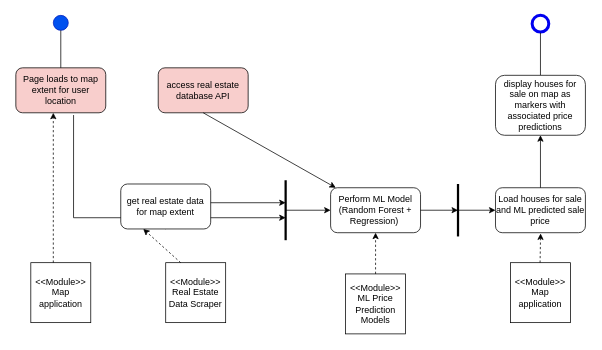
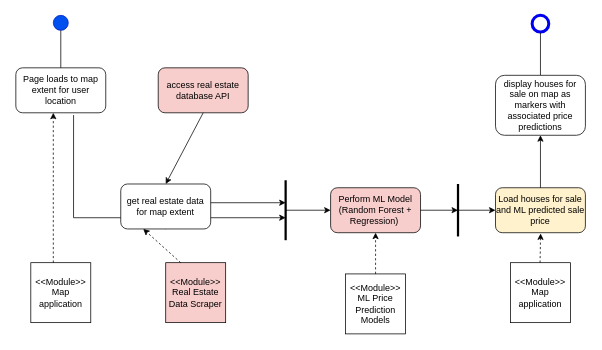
(60, 90) -> (60, 90)
(267, 149) -> (185, 146)
(375, 210) -> (375, 210)
(540, 210) -> (540, 210)
(195, 293) -> (195, 293)
